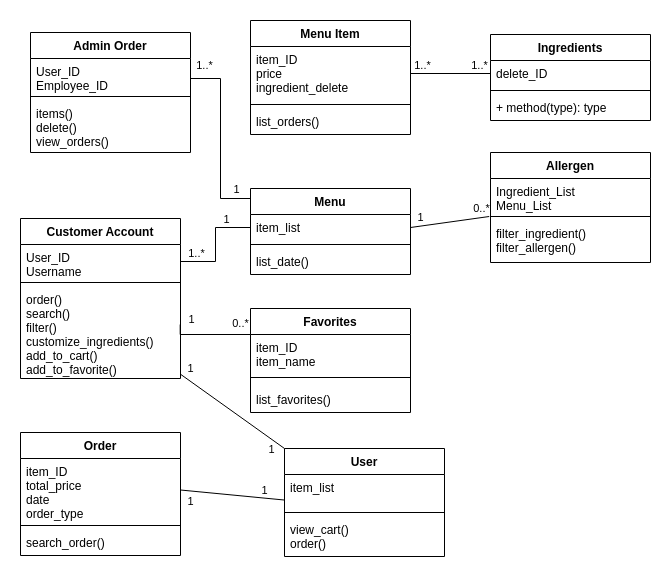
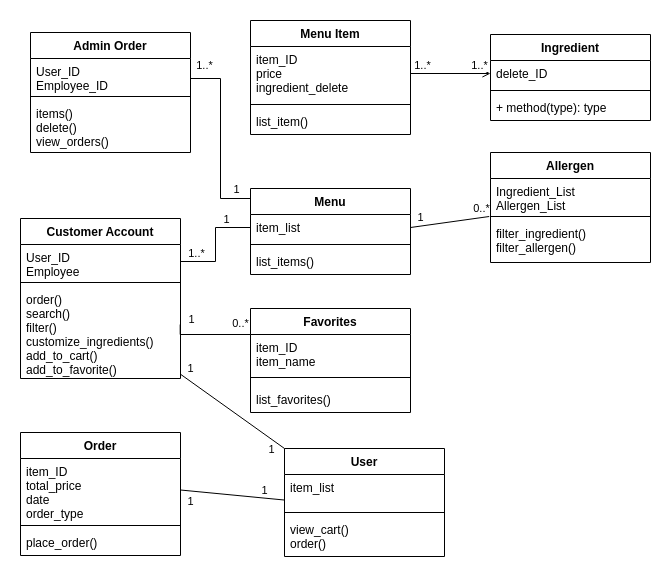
(570, 48) -> (570, 48)
(485, 74) -> (484, 74)
(297, 122) -> (288, 122)
(543, 192) -> (543, 192)
(50, 258) -> (50, 258)
(290, 262) -> (292, 262)
(73, 543) -> (68, 543)
